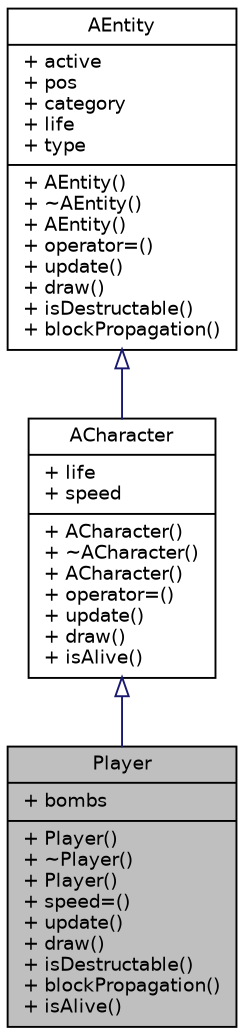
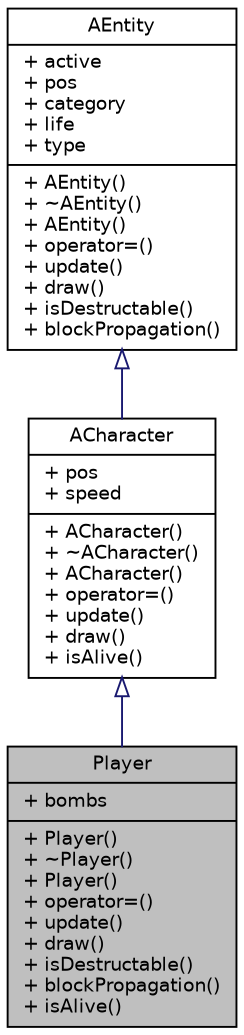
(71, 473) -> (72, 473)
(77, 902) -> (89, 902)
